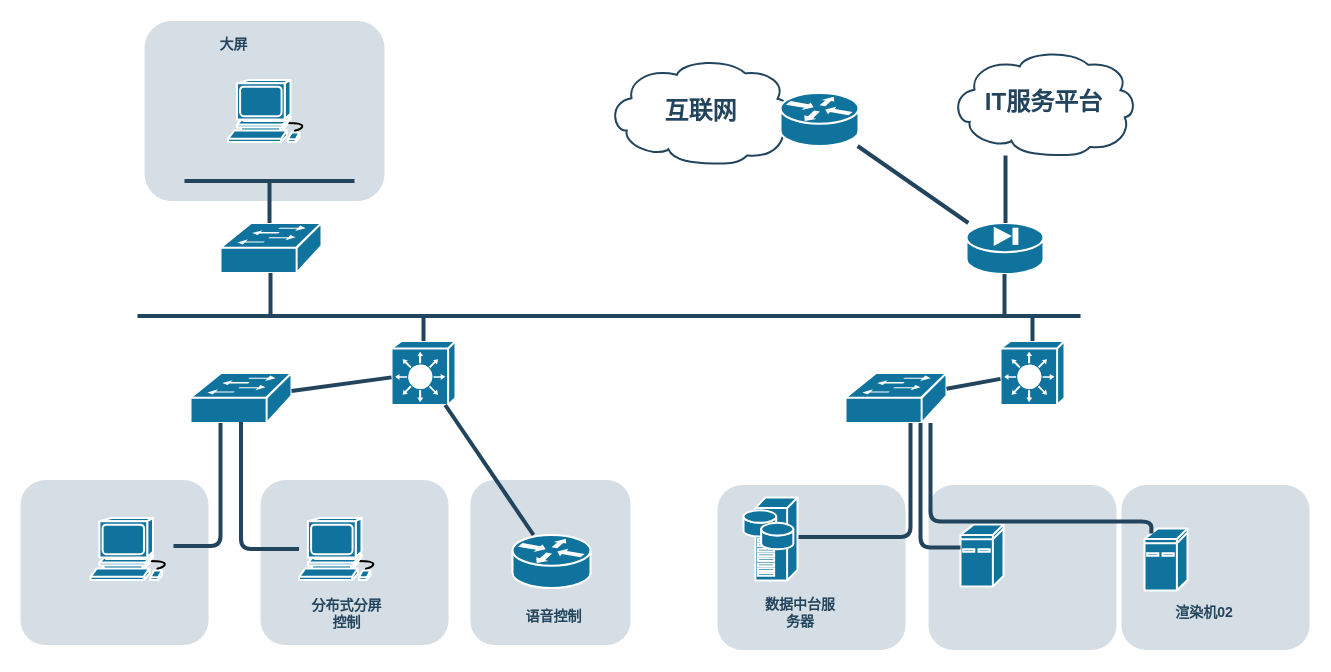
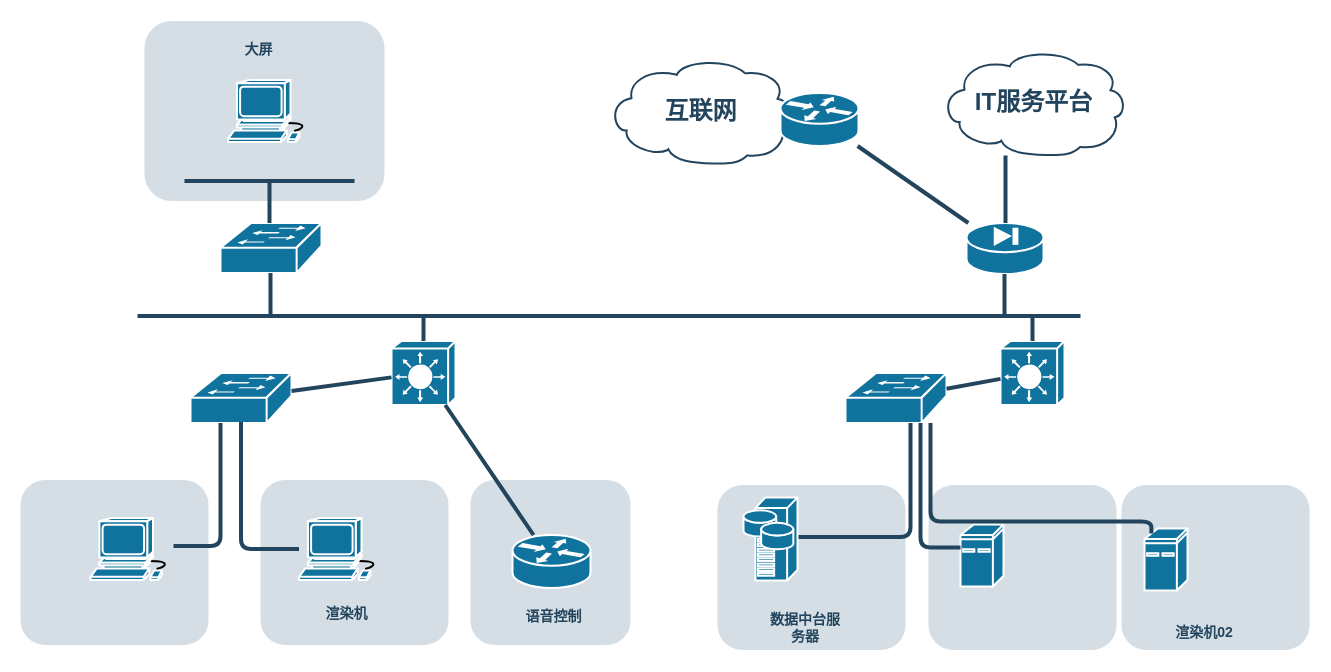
(234, 45) -> (259, 50)
(1044, 103) -> (1034, 103)
(801, 613) -> (806, 628)
(1205, 613) -> (1205, 633)
(347, 614) -> (347, 614)
